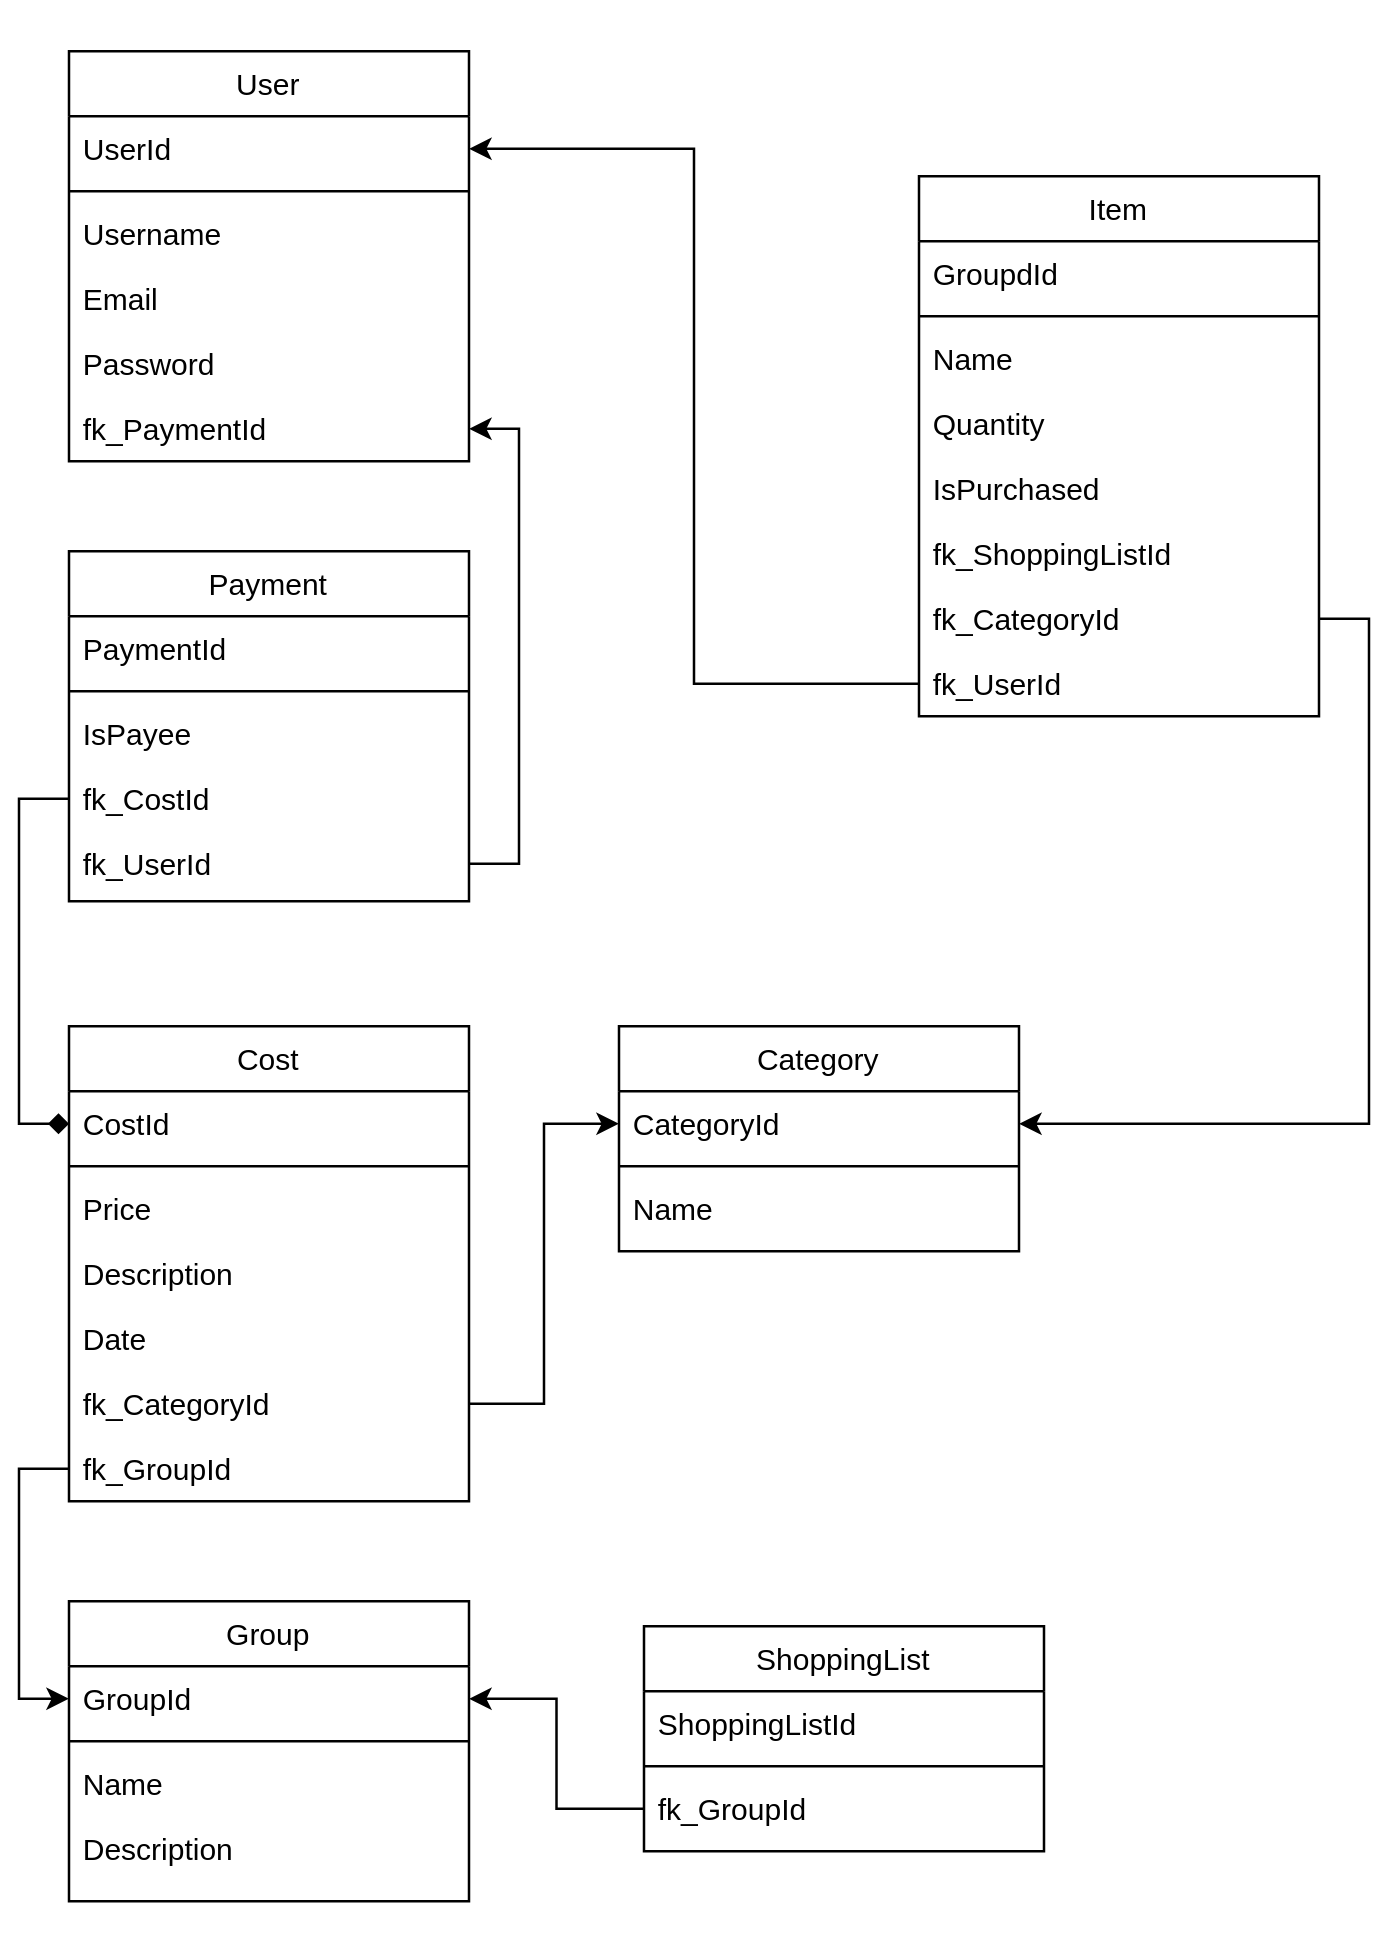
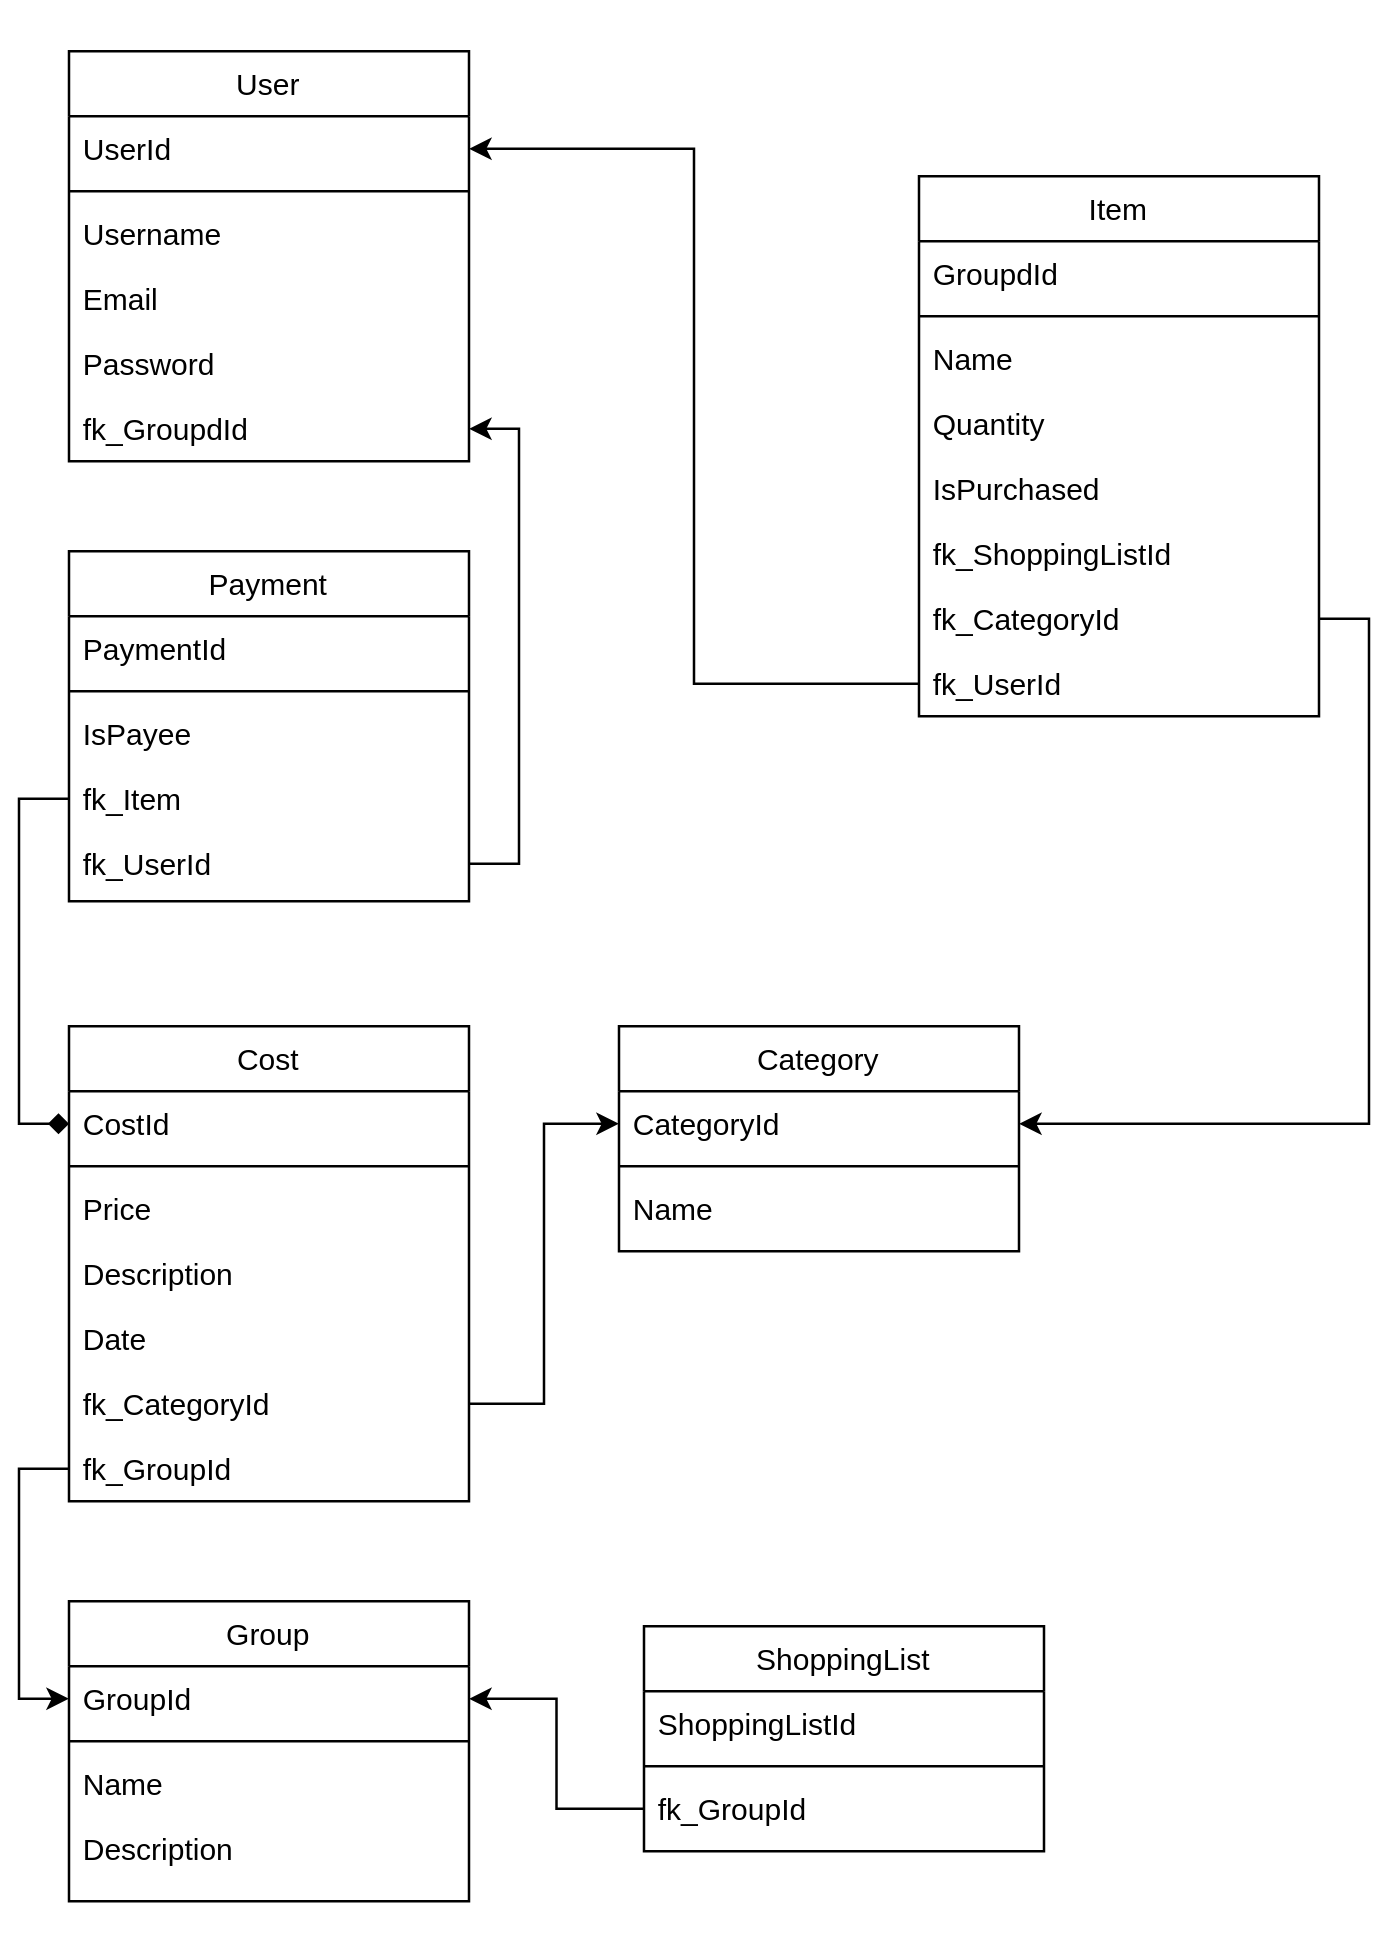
(183, 430) -> (175, 430)
(158, 800) -> (141, 800)
